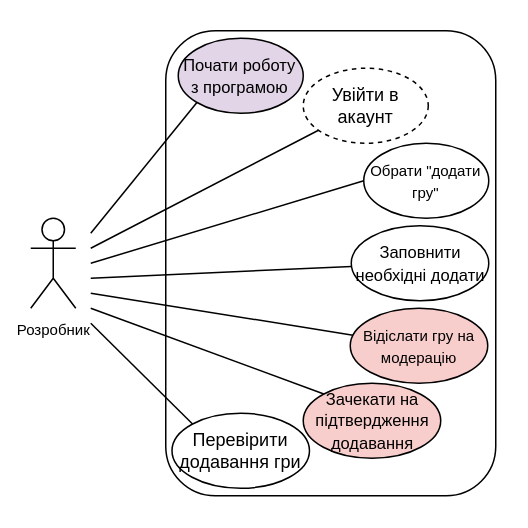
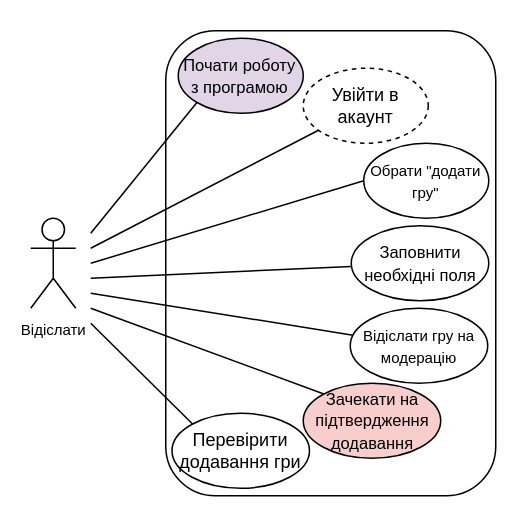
(421, 263) -> (421, 263)
(54, 330) -> (54, 330)
(419, 346) -> (419, 346)
